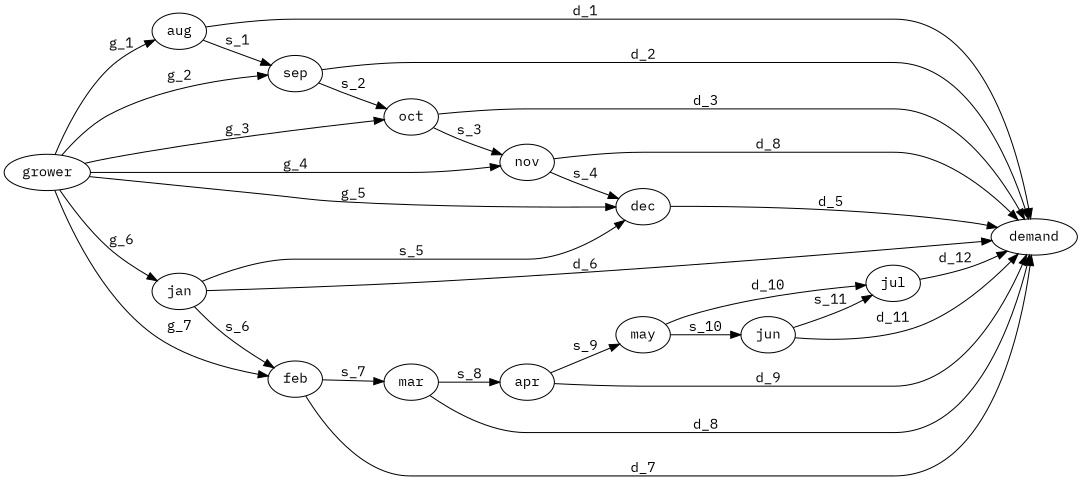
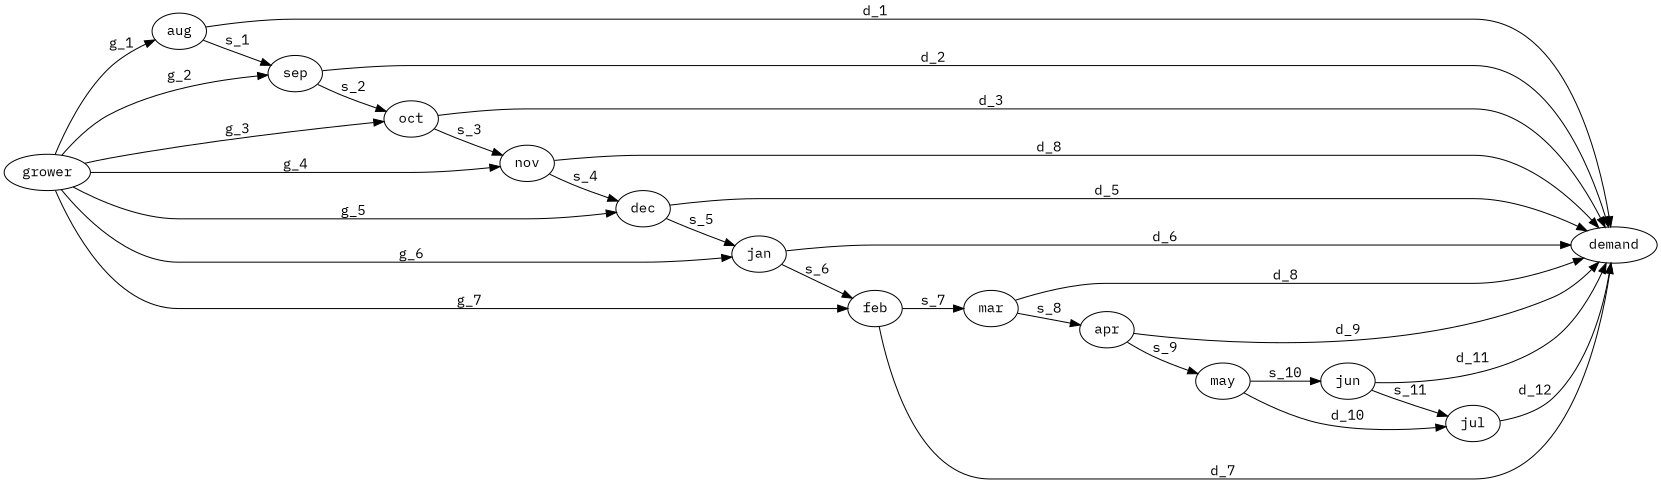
(411, 259) -> (695, 231)
